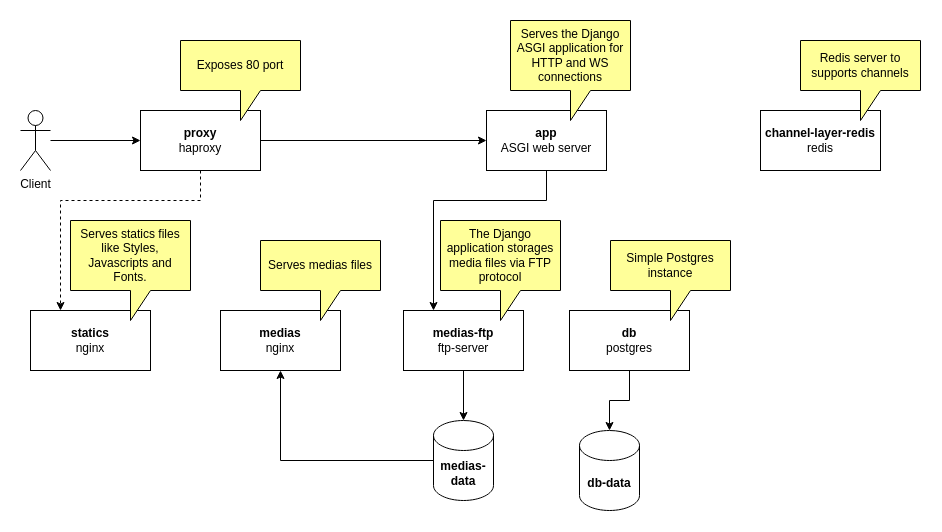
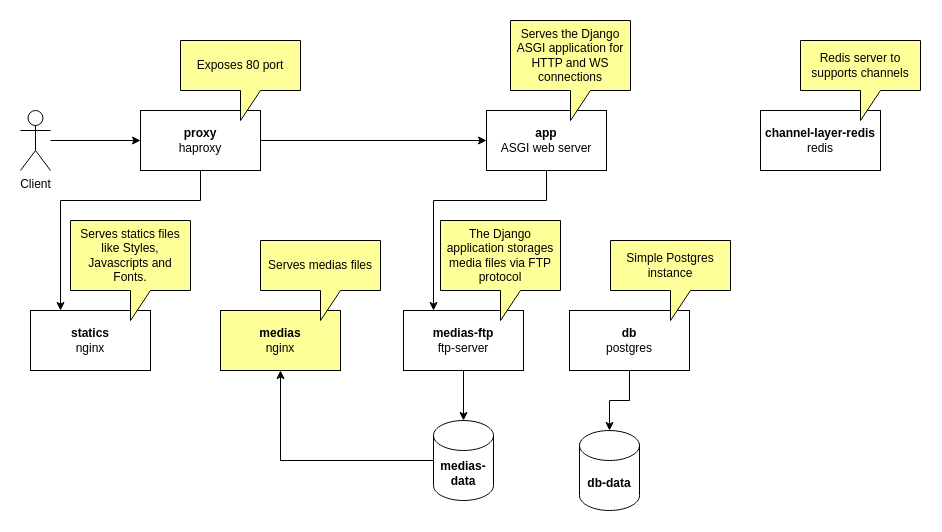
(95, 201) -> (95, 201)
(281, 341) -> (281, 341)
